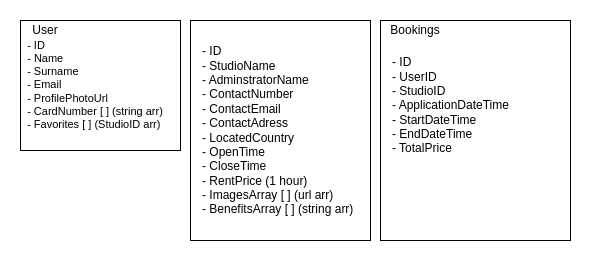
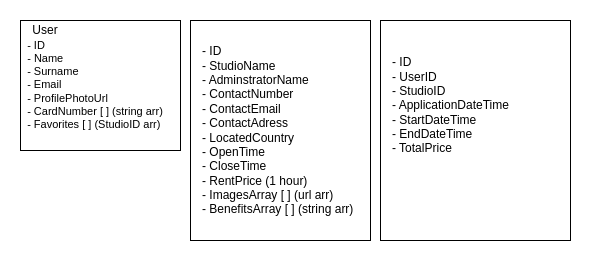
(416, 31) -> none
